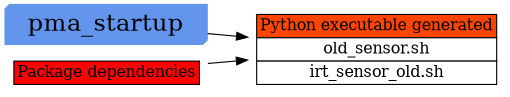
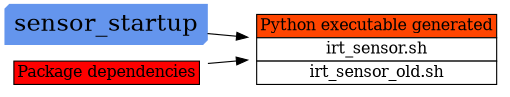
(106, 24) -> (106, 24)
(377, 49) -> (377, 49)
